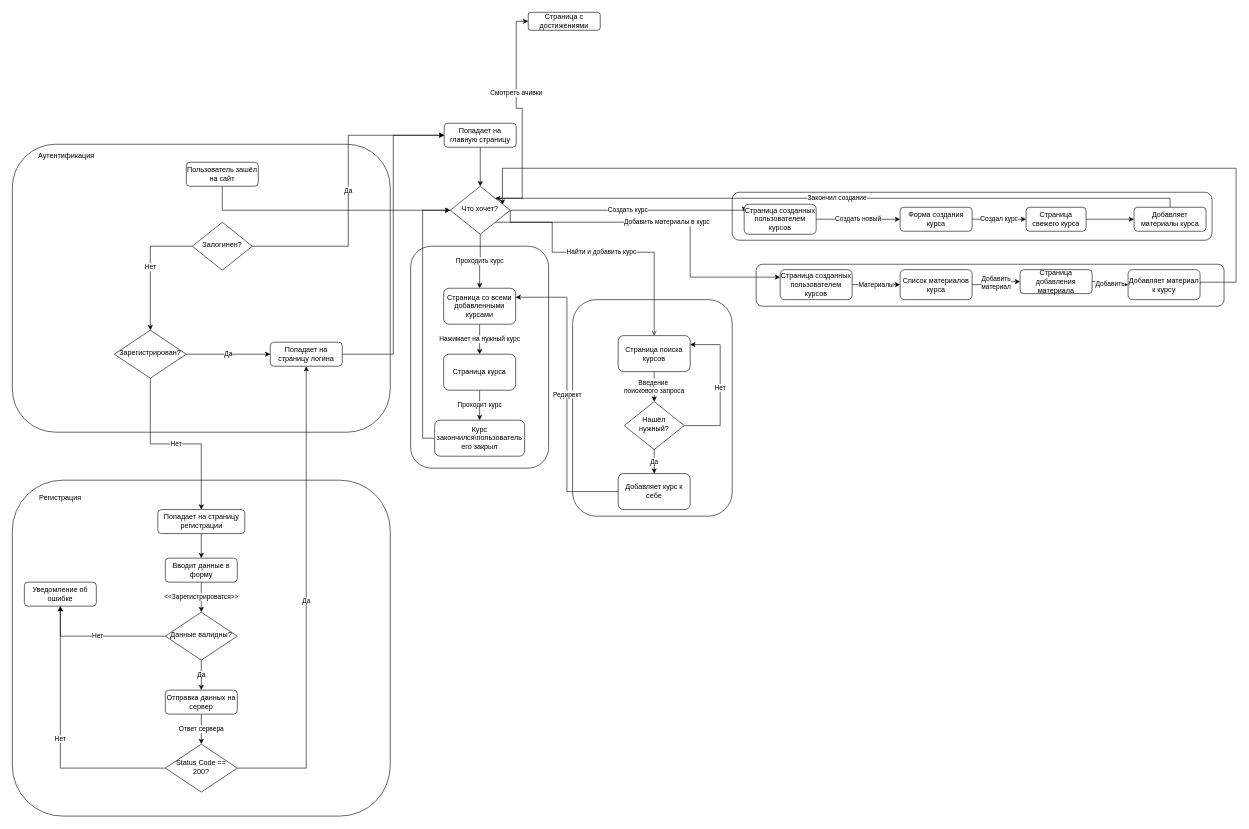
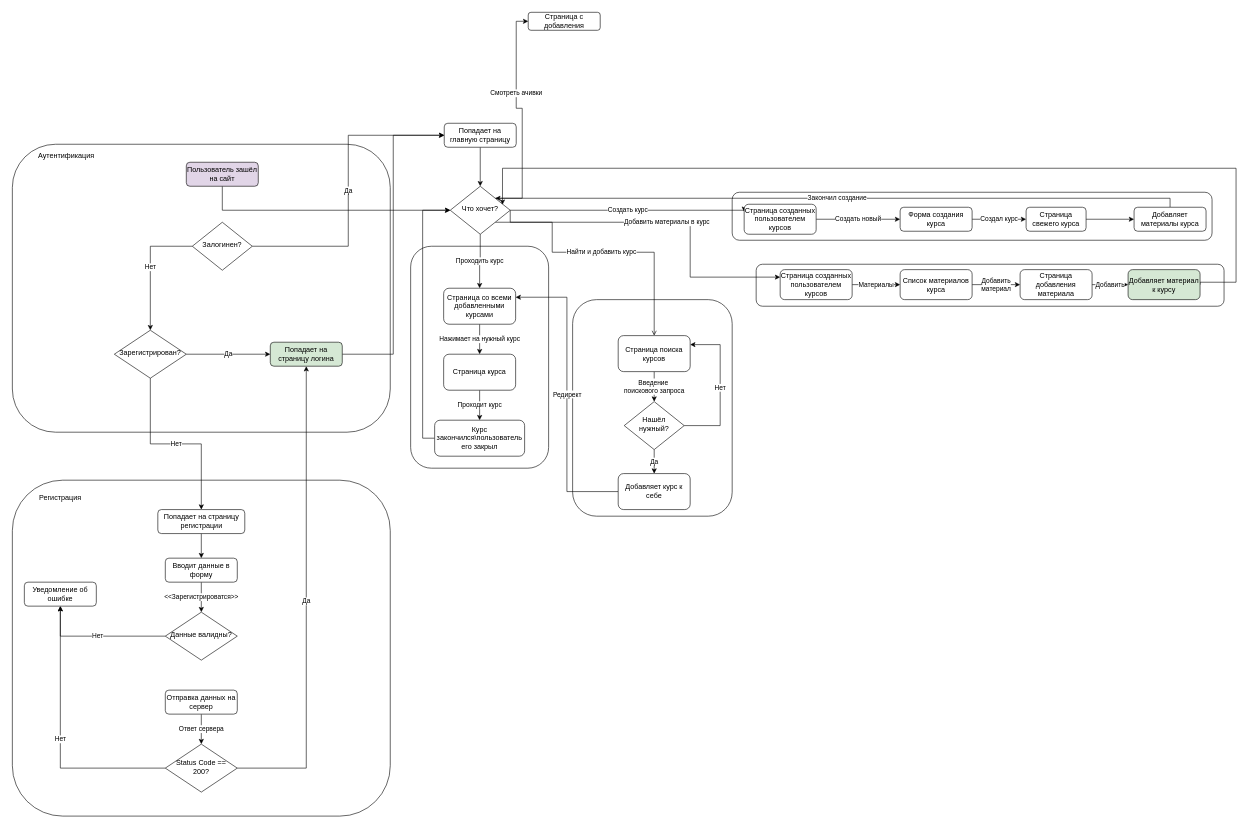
(564, 21) -> (564, 21)
(222, 174) -> (222, 174)
(1056, 282) -> (1056, 285)
(1164, 285) -> (1164, 285)
(306, 354) -> (306, 354)
(201, 678) -> none
